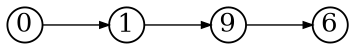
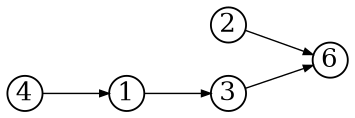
(25, 25) -> (25, 93)
none -> (228, 25)
(228, 25) -> (228, 93)
